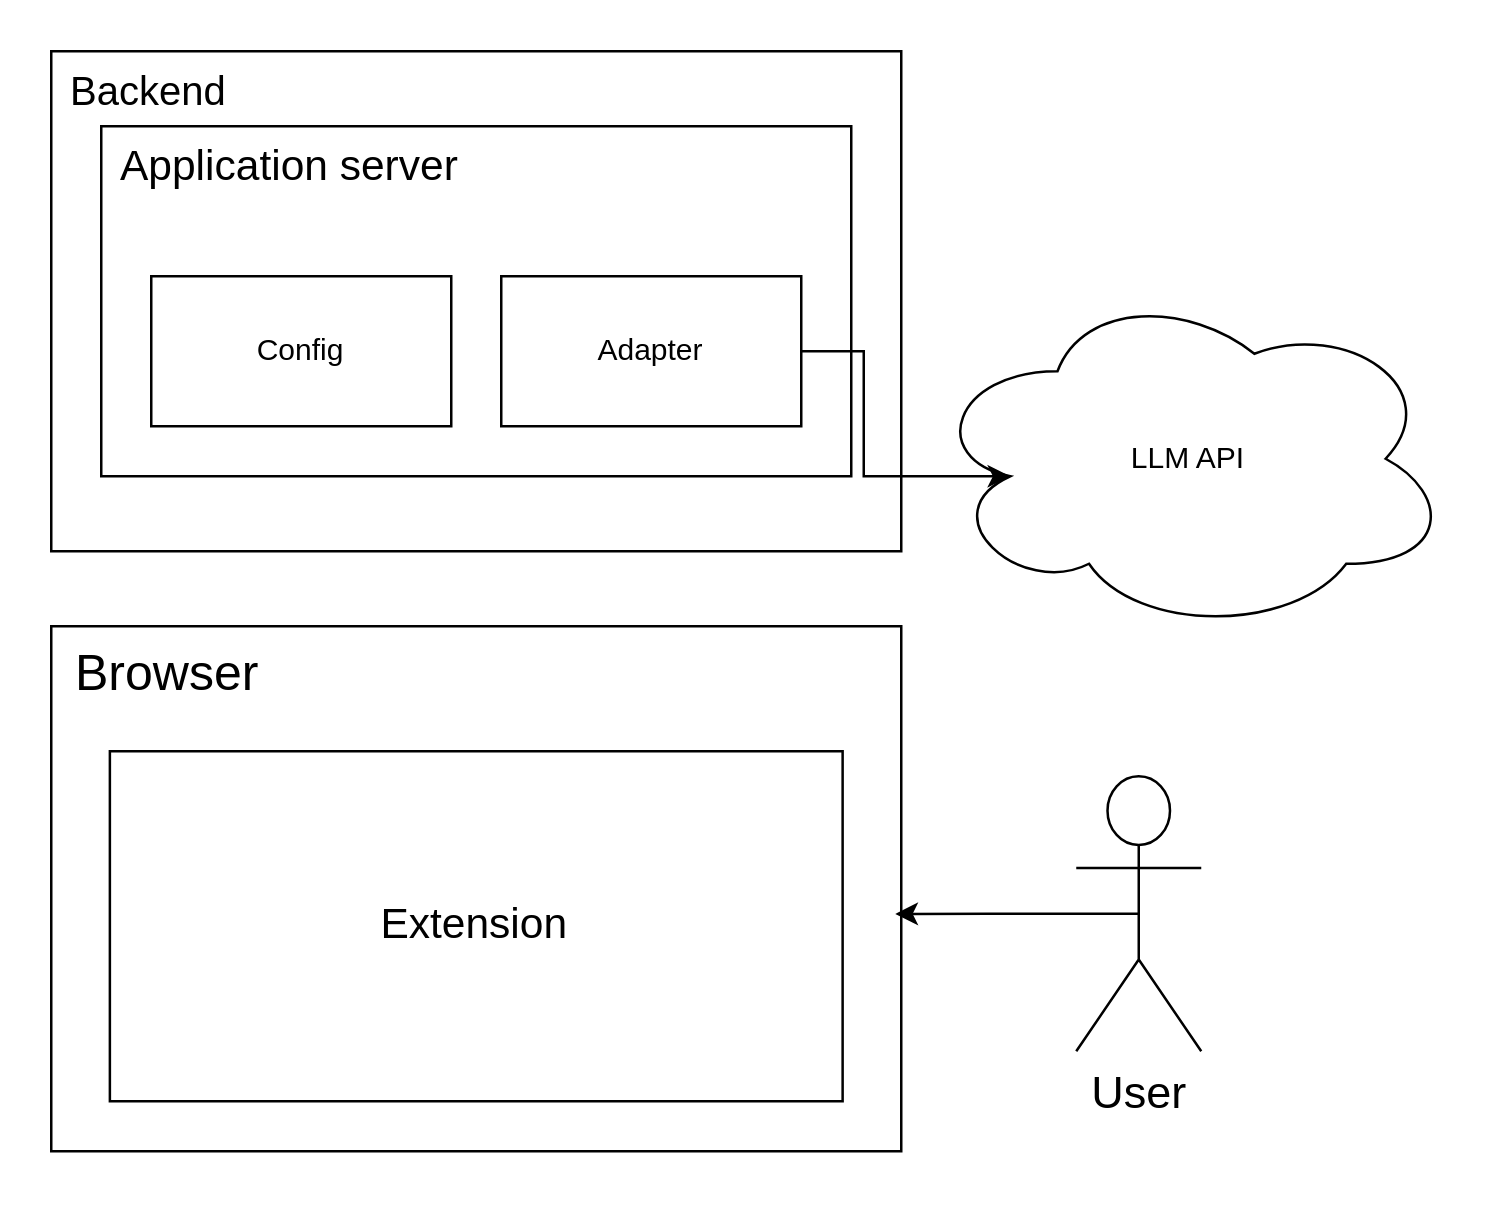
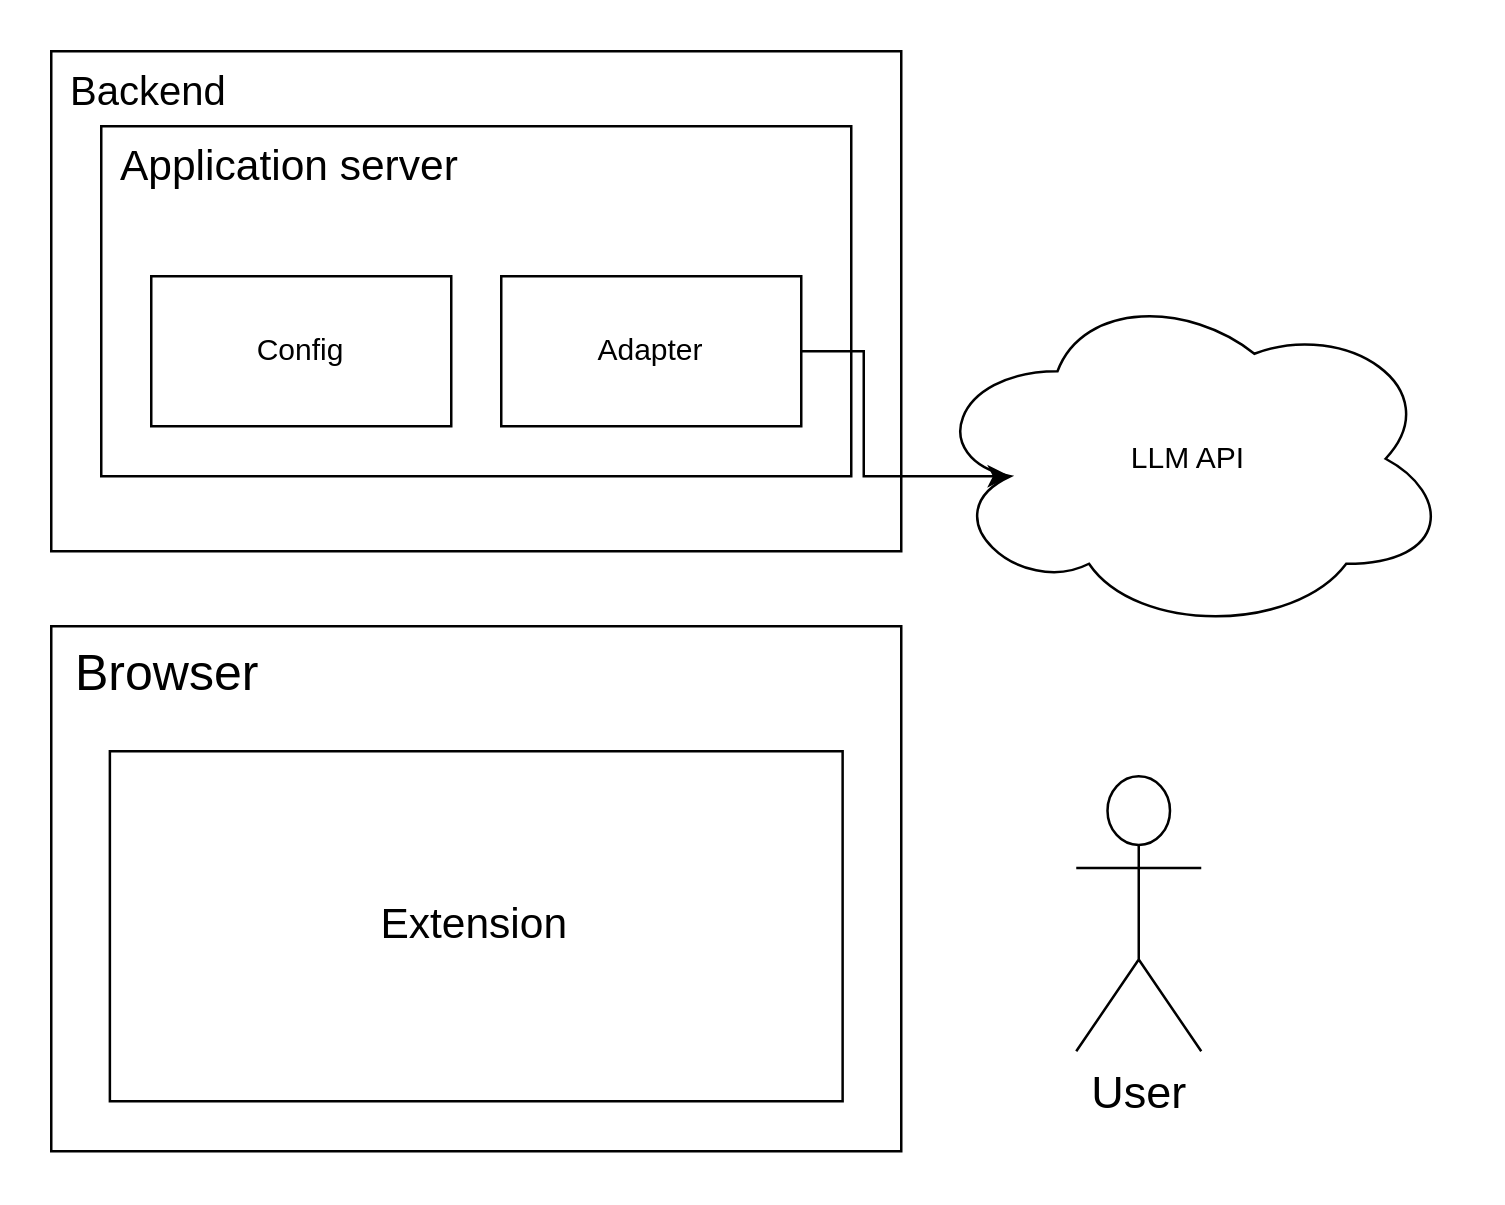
(1023, 914) -> none
